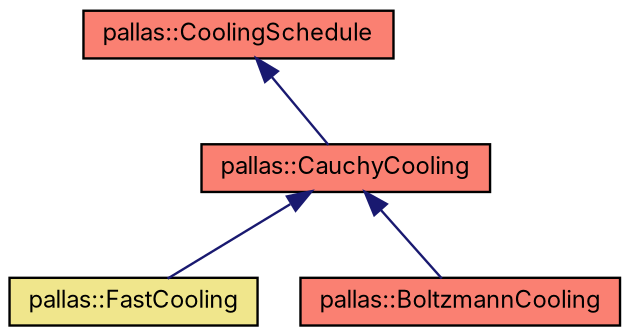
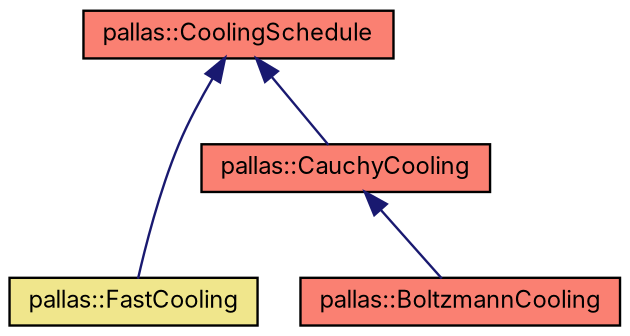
(229, 241) -> (167, 175)
